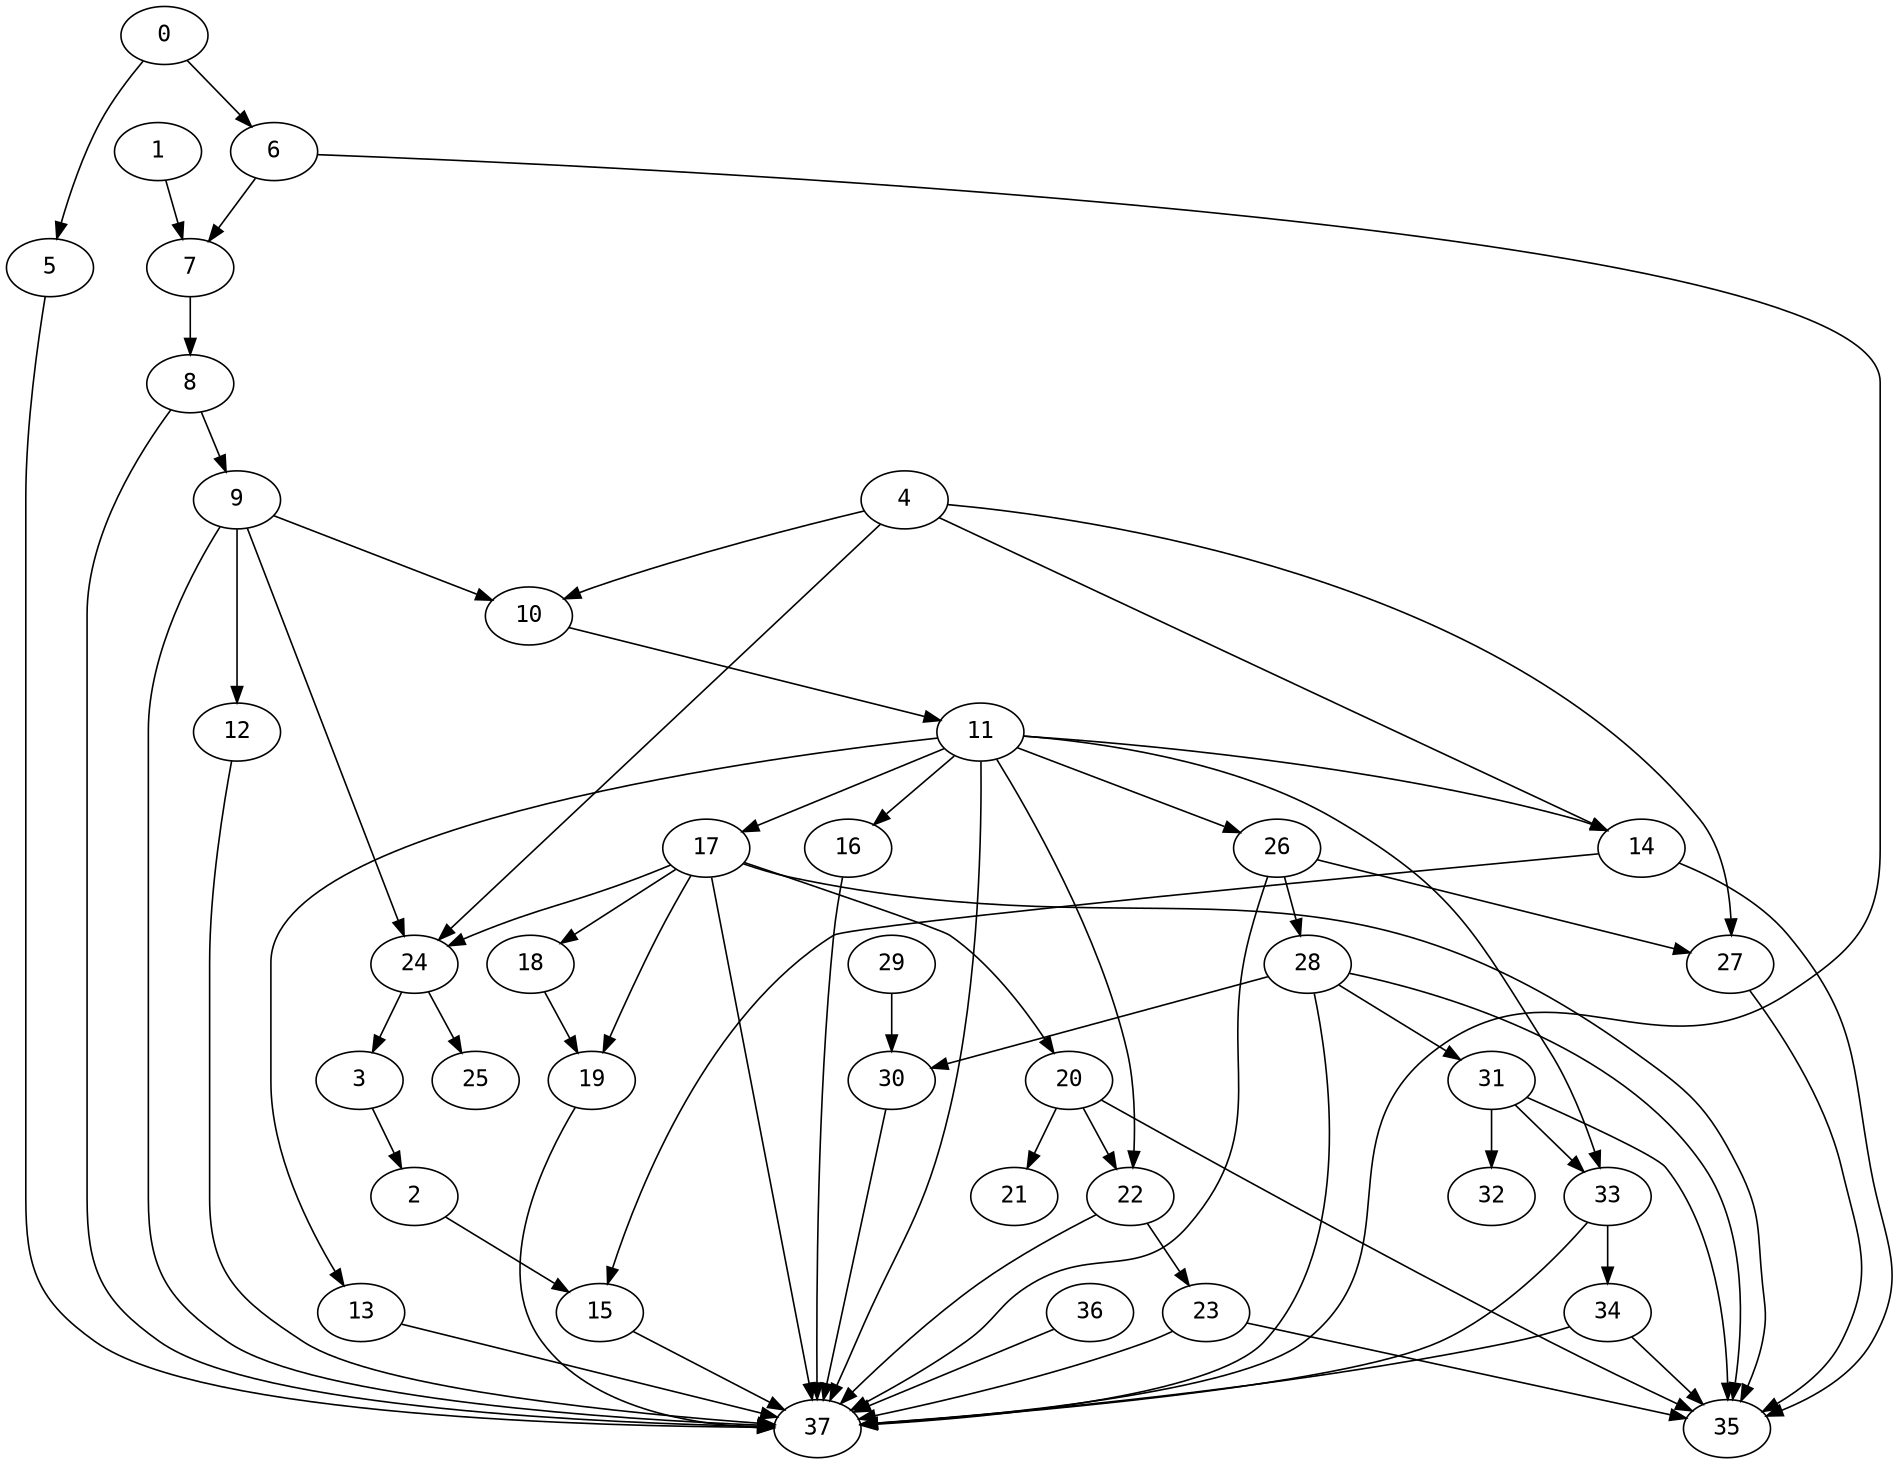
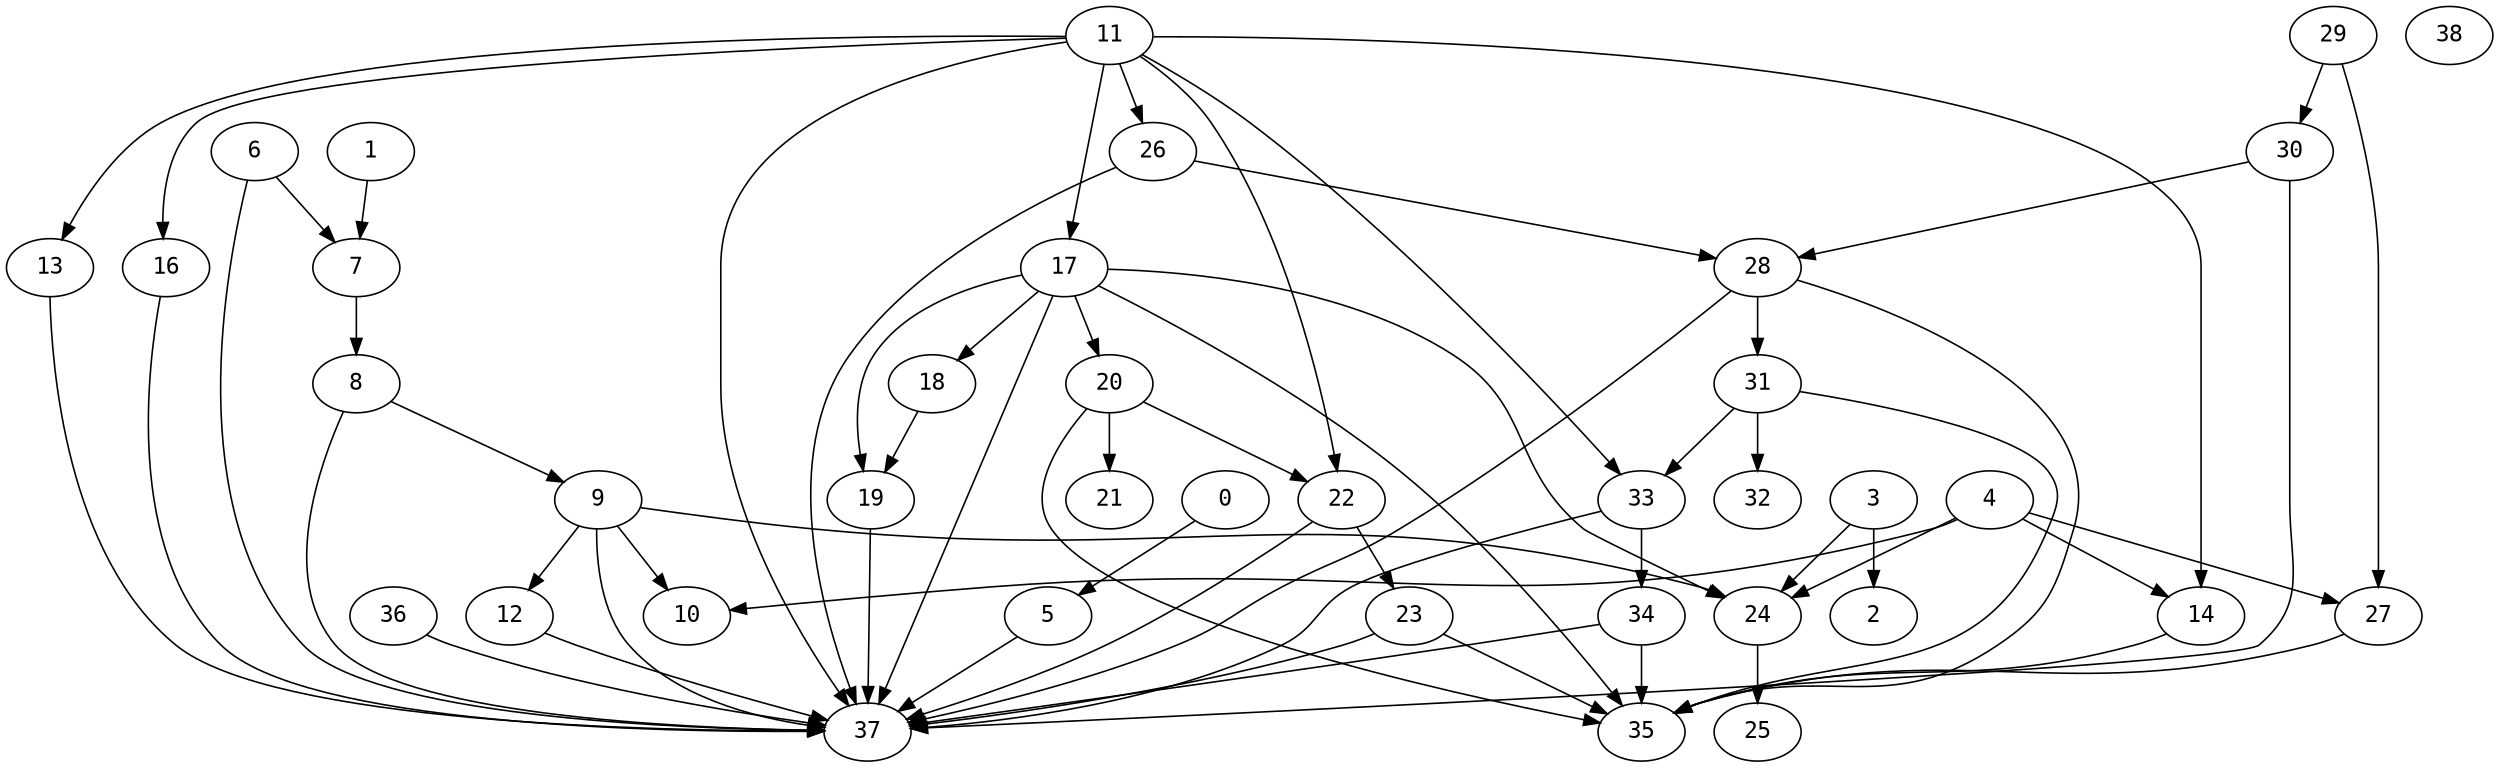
none -> (2449, 35)
(214, 88) -> none
(747, 672) -> none
(1496, 904) -> (2378, 316)
(391, 1015) -> (1835, 540)
(1108, 1020) -> (2032, 208)
(600, 1313) -> none
